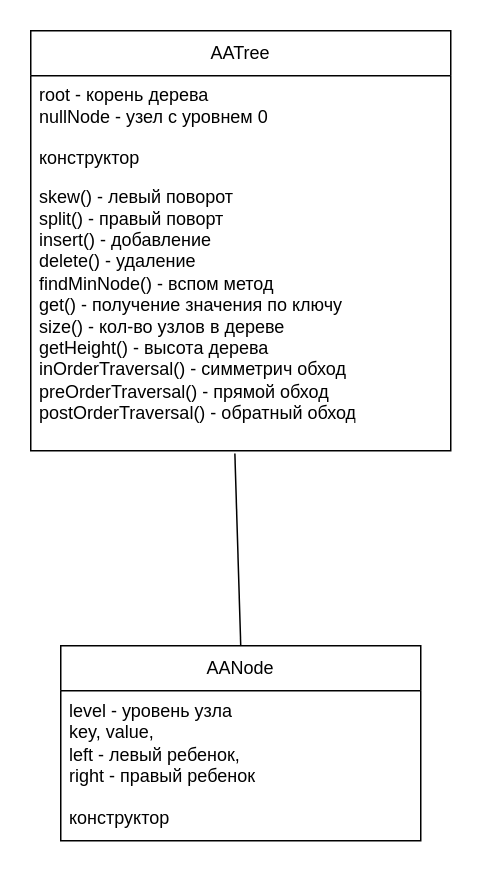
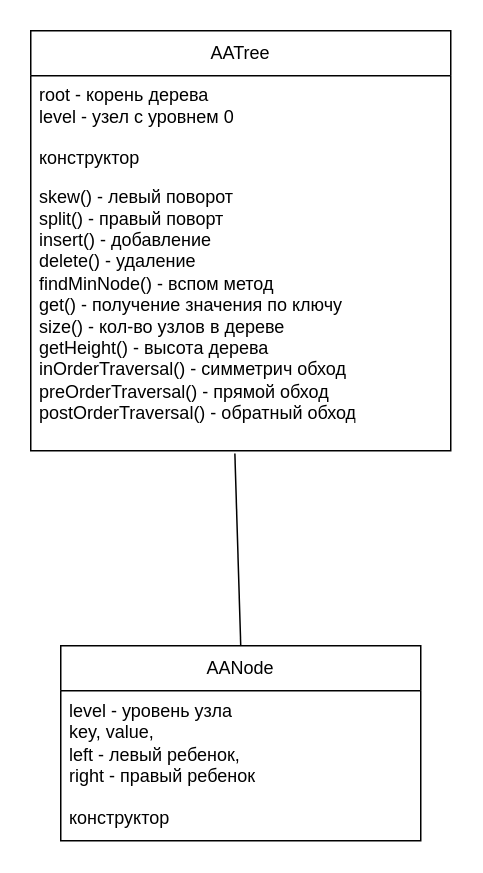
(159, 106) -> (144, 106)
